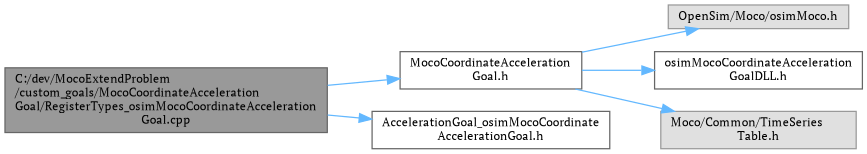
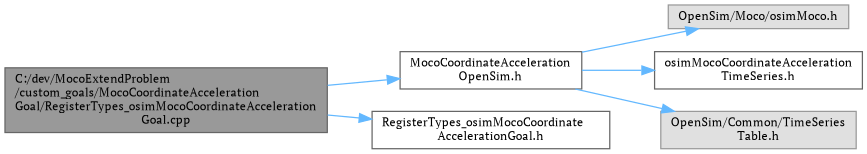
(491, 70) -> (491, 70)
(758, 70) -> (758, 70)
(491, 130) -> (491, 130)
(758, 130) -> (758, 130)
